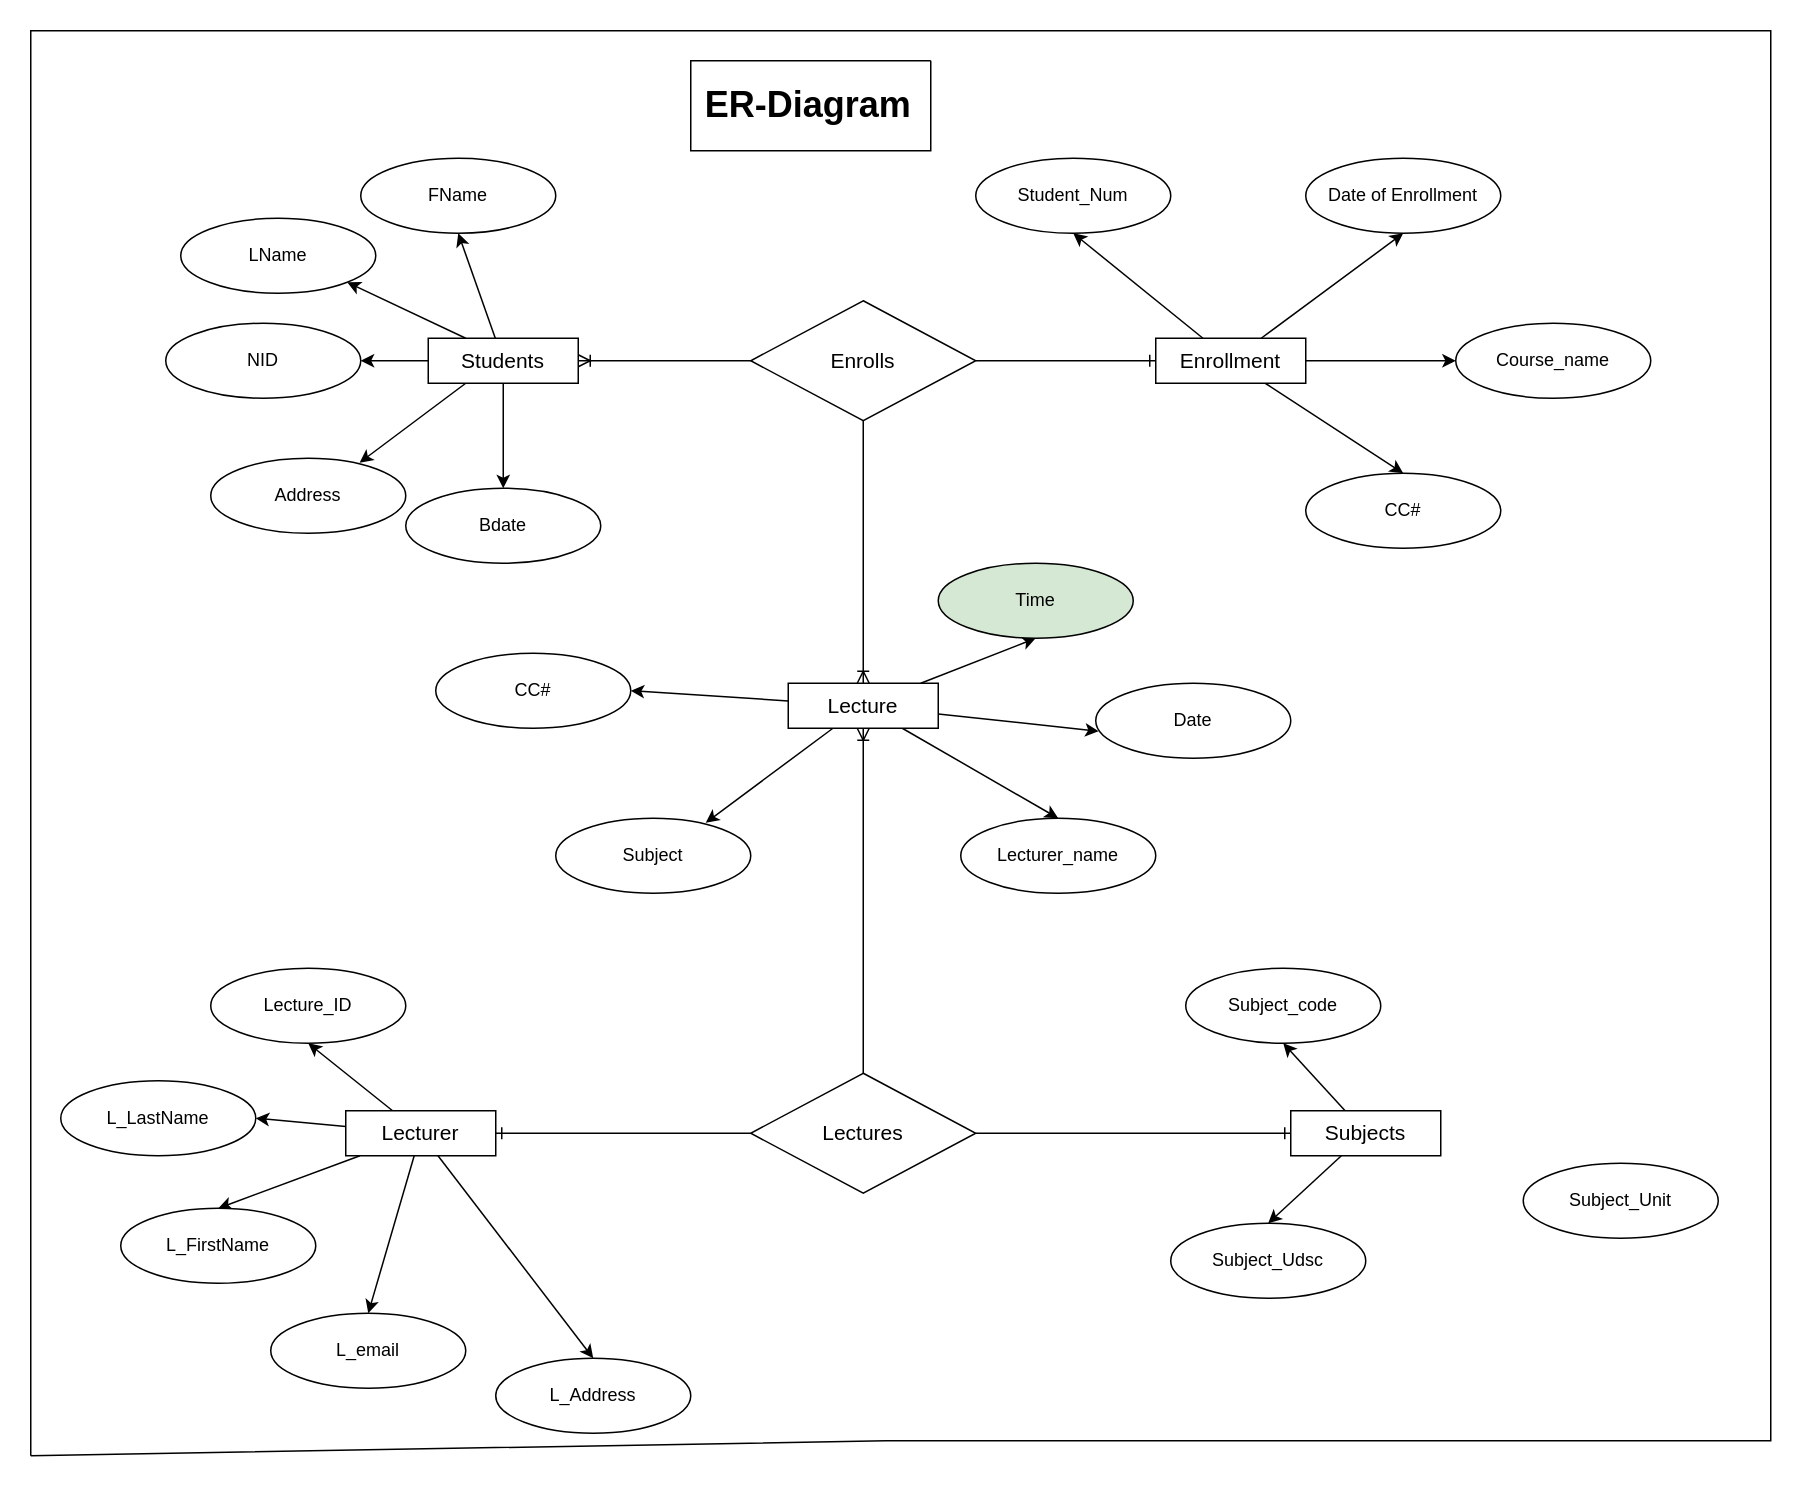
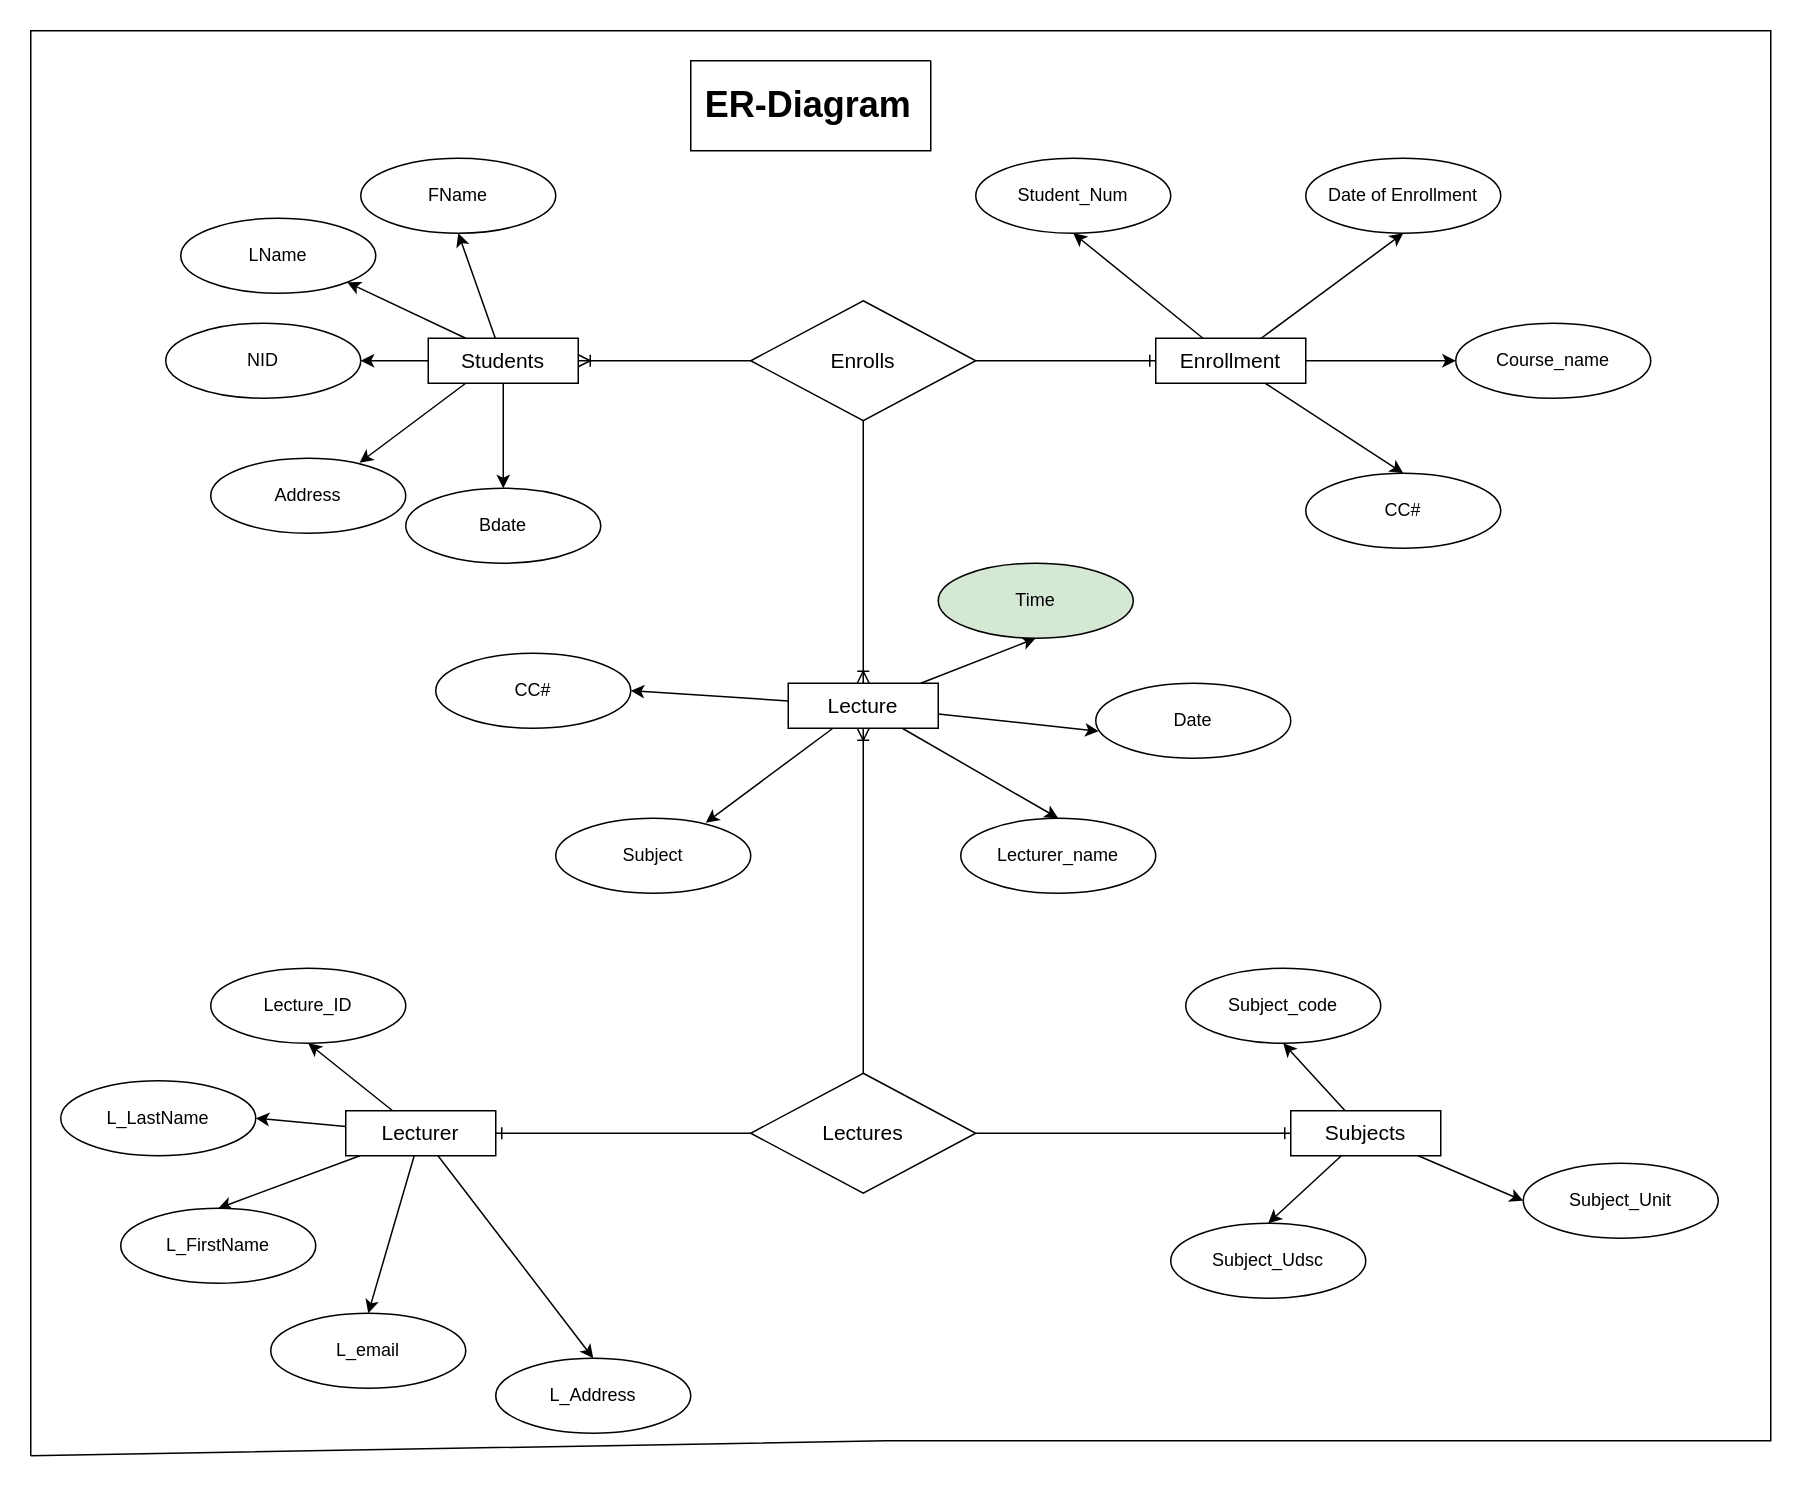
none -> (1466, 1176)
